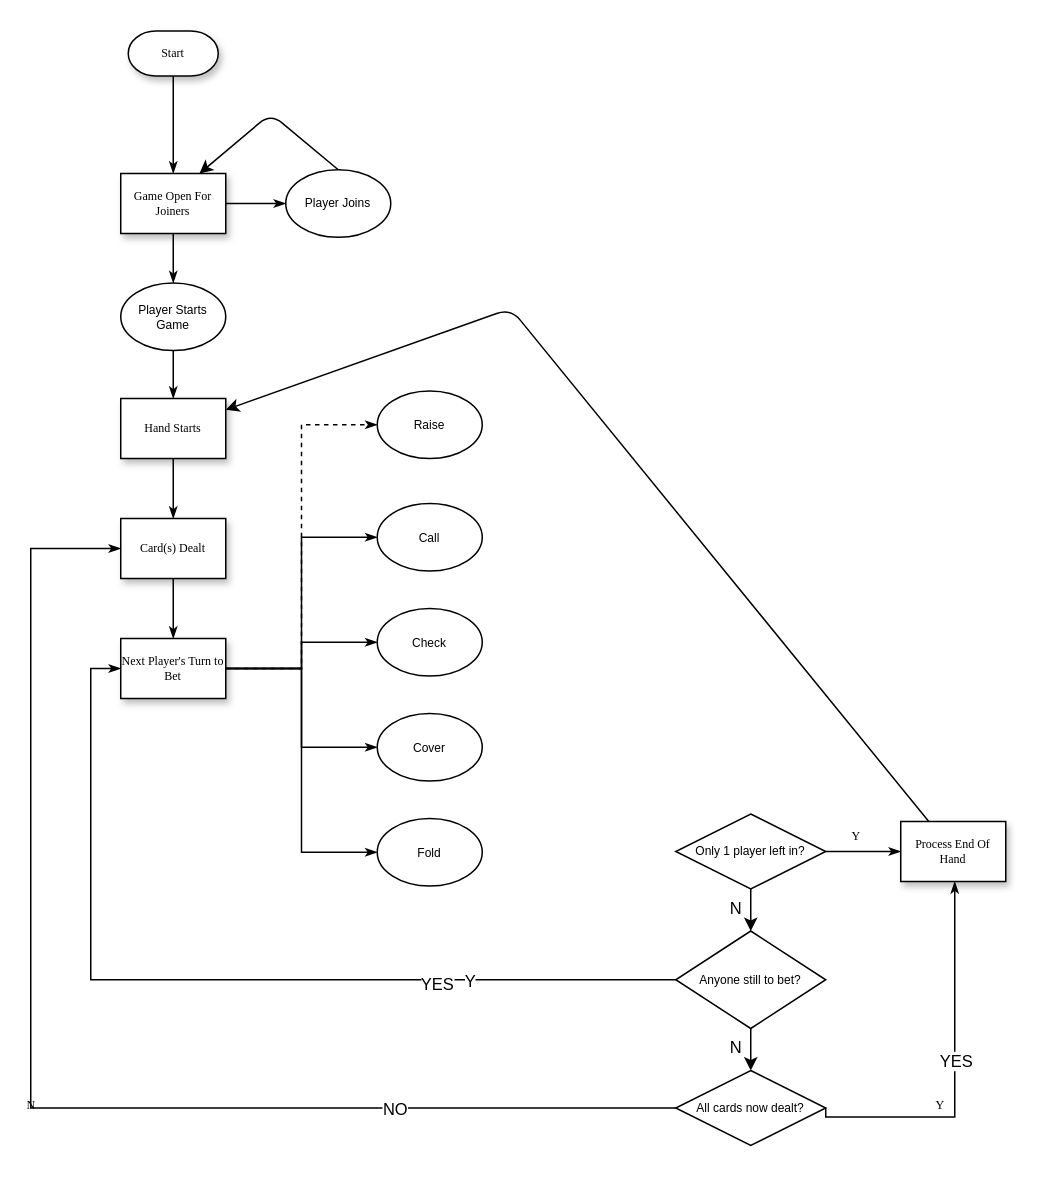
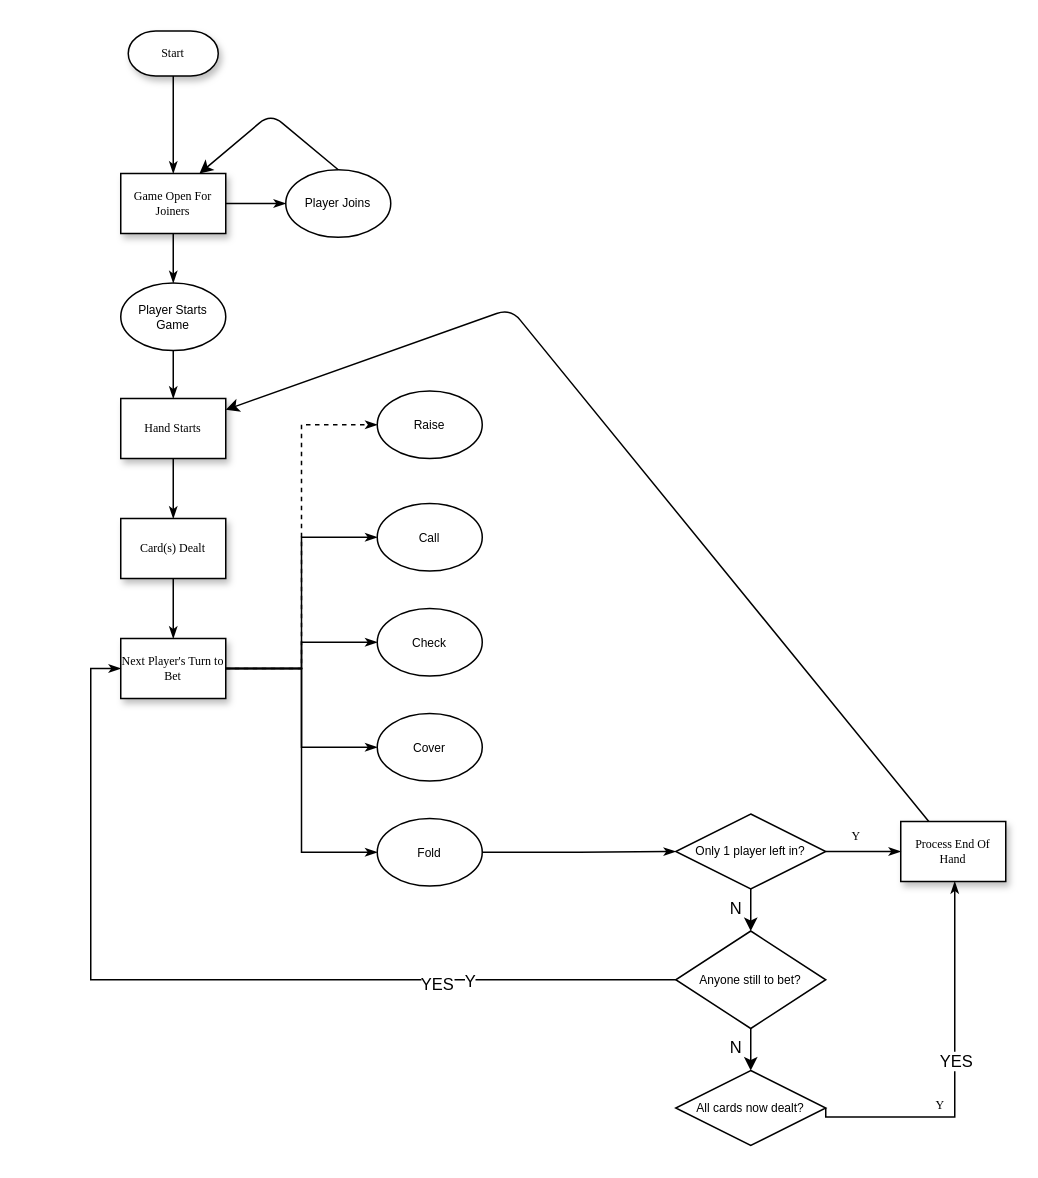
none -> (575, 852)
(34, 1108) -> none
